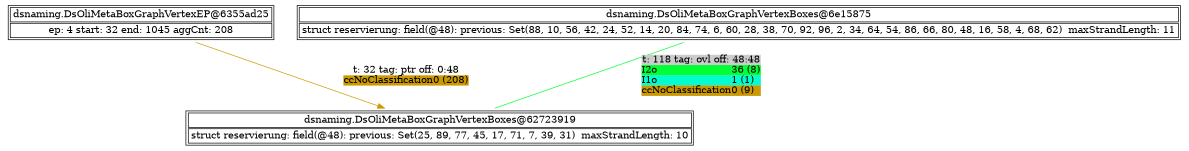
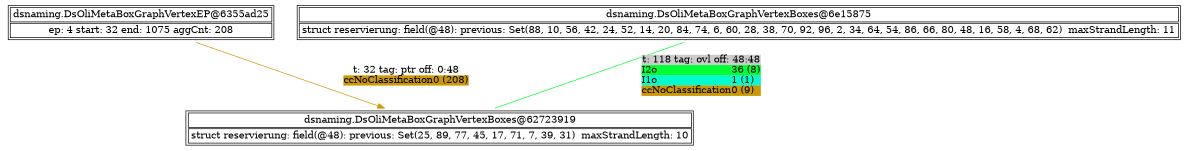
(141, 30) -> (141, 30)
